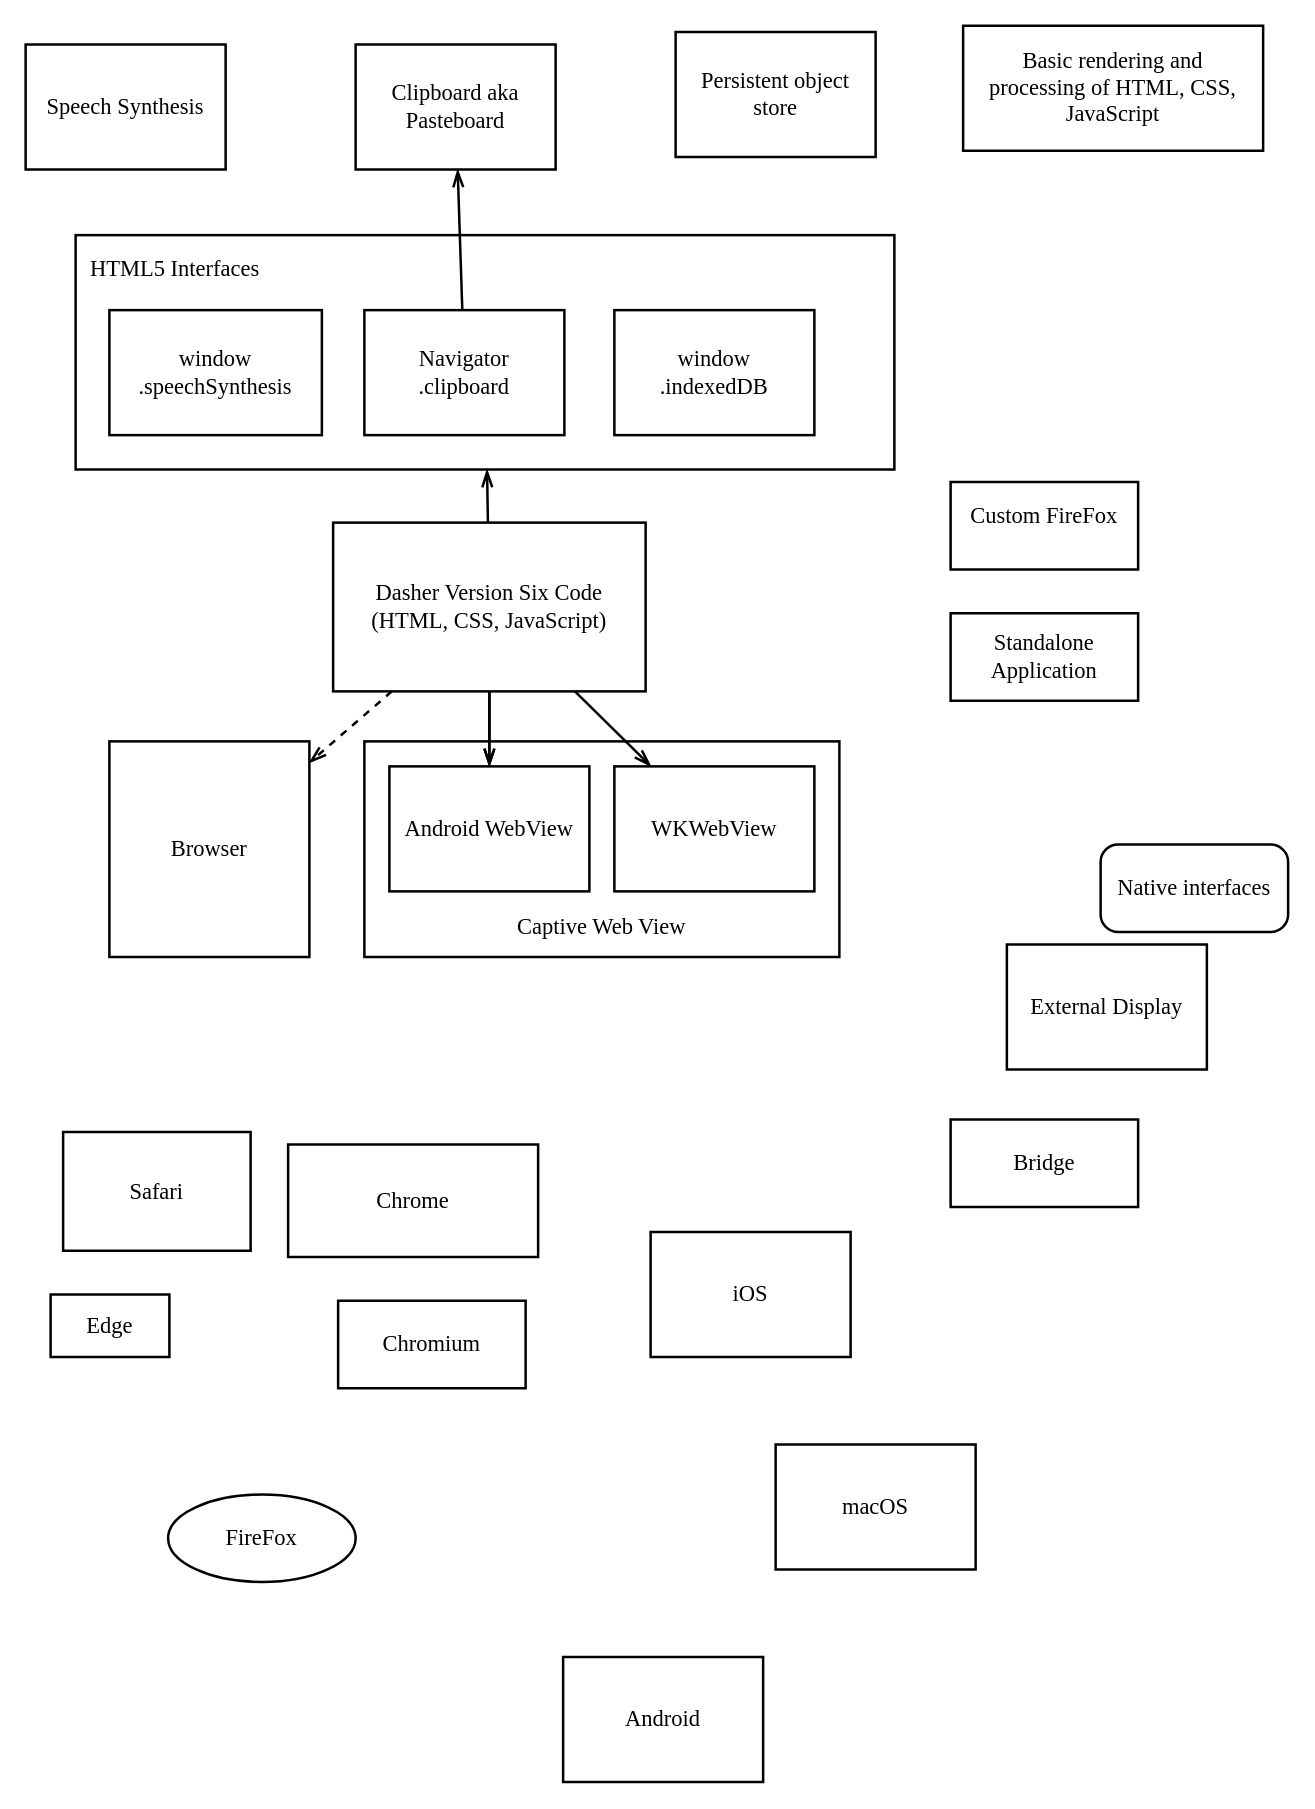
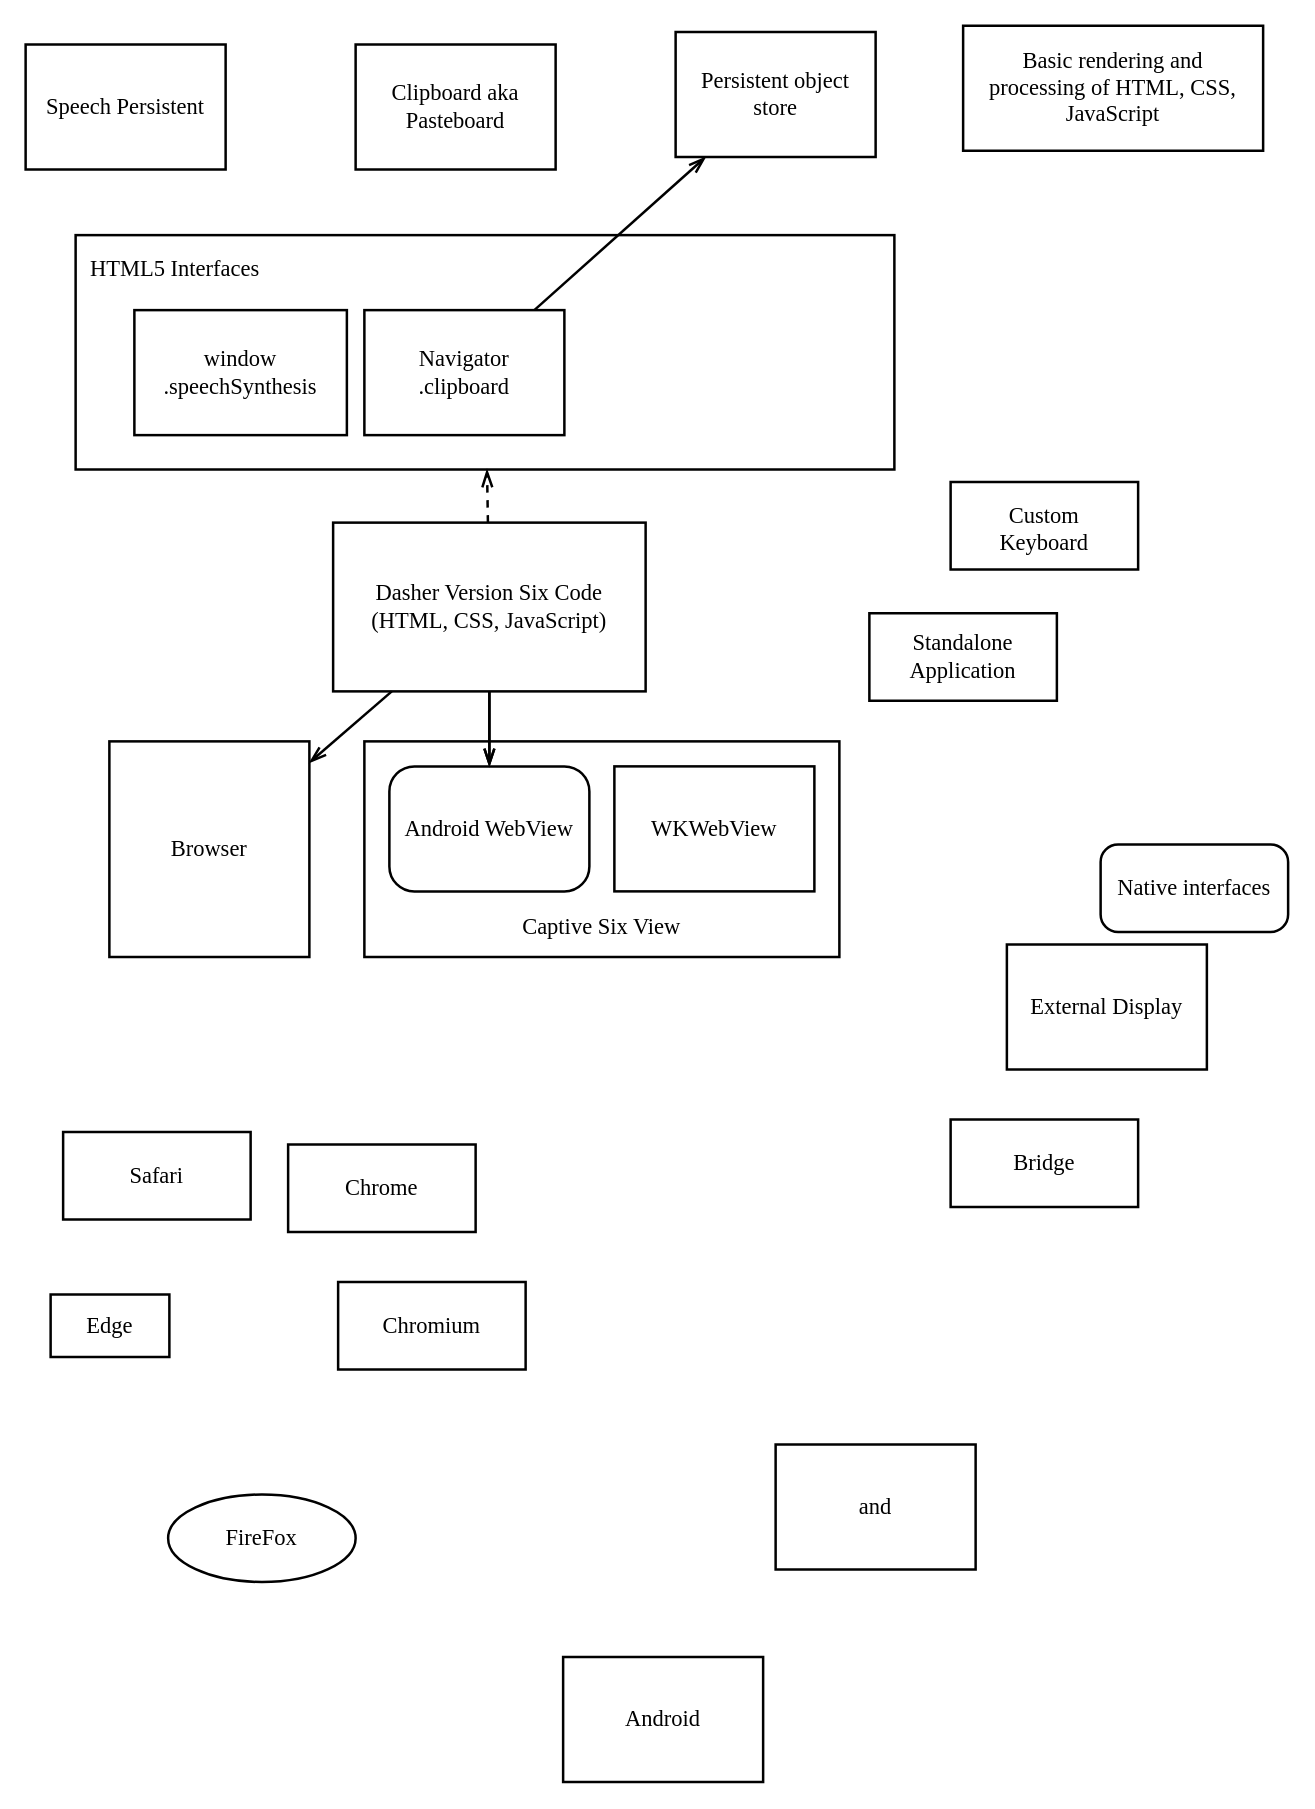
(126, 107) -> (126, 107)
(460, 243) -> (618, 235)
(216, 373) -> (241, 373)
(714, 373) -> none
(487, 496) -> (487, 496)
(1044, 530) -> (1044, 530)
(1044, 657) -> (963, 657)
(611, 726) -> none
(351, 727) -> (351, 727)
(489, 829) -> (489, 829)
(602, 927) -> (602, 927)
(157, 1191) -> (157, 1176)
(413, 1201) -> (382, 1188)
(751, 1294) -> none
(432, 1344) -> (432, 1326)
(876, 1507) -> (876, 1507)
